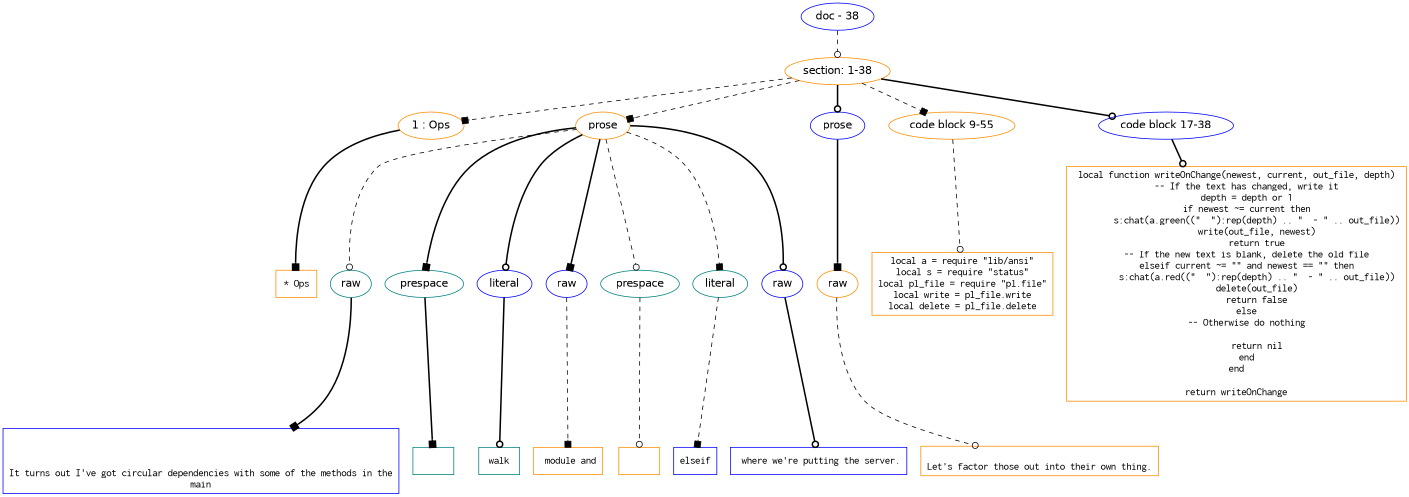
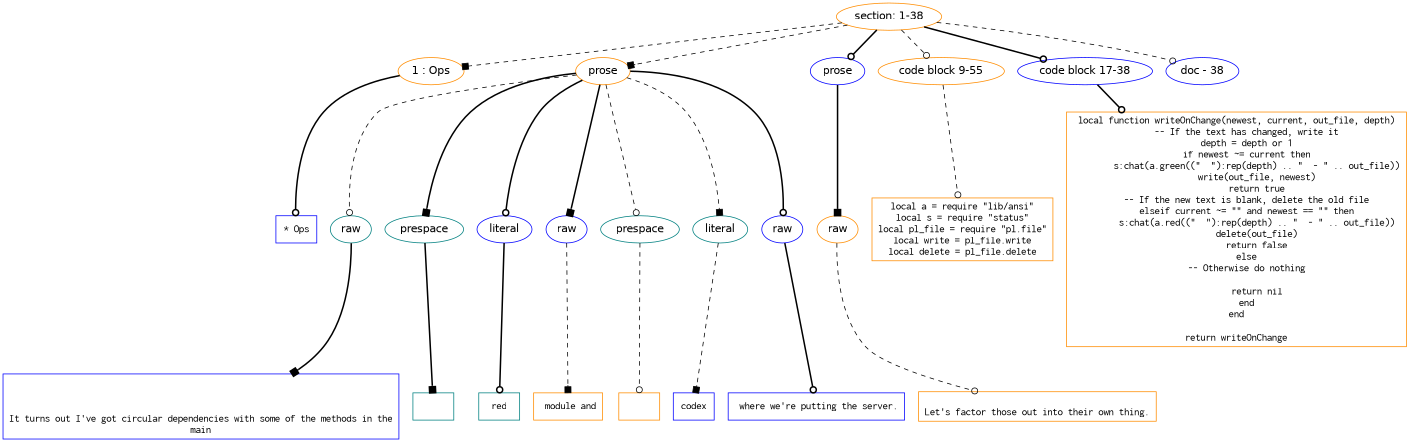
(838, 41) -> (1054, 38)
(891, 97) -> (913, 42)
(319, 173) -> (318, 119)
(296, 284) -> (296, 229)
(499, 461) -> (499, 406)
(695, 461) -> (694, 406)
